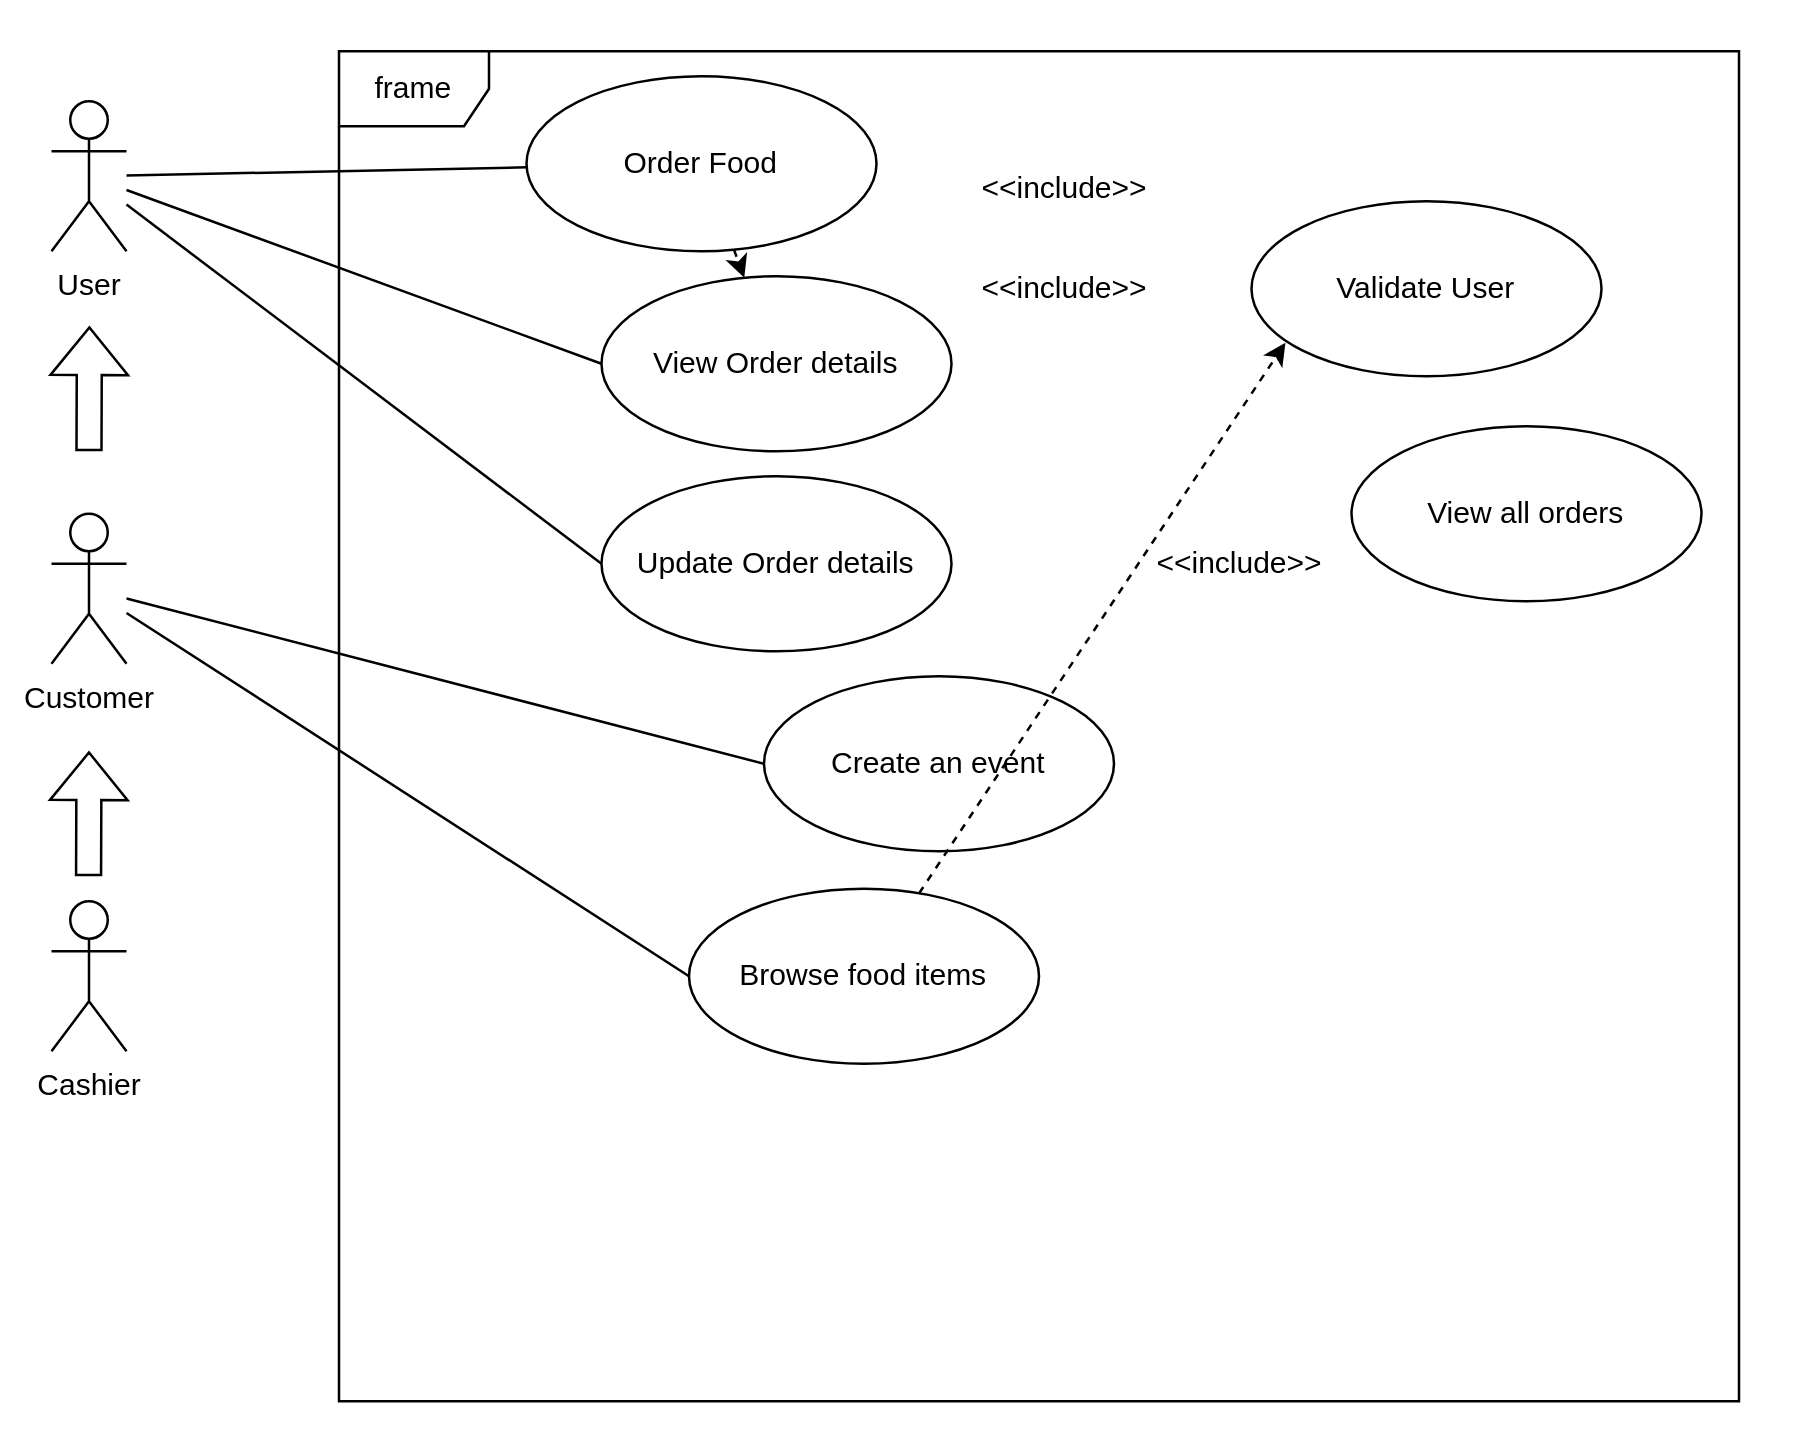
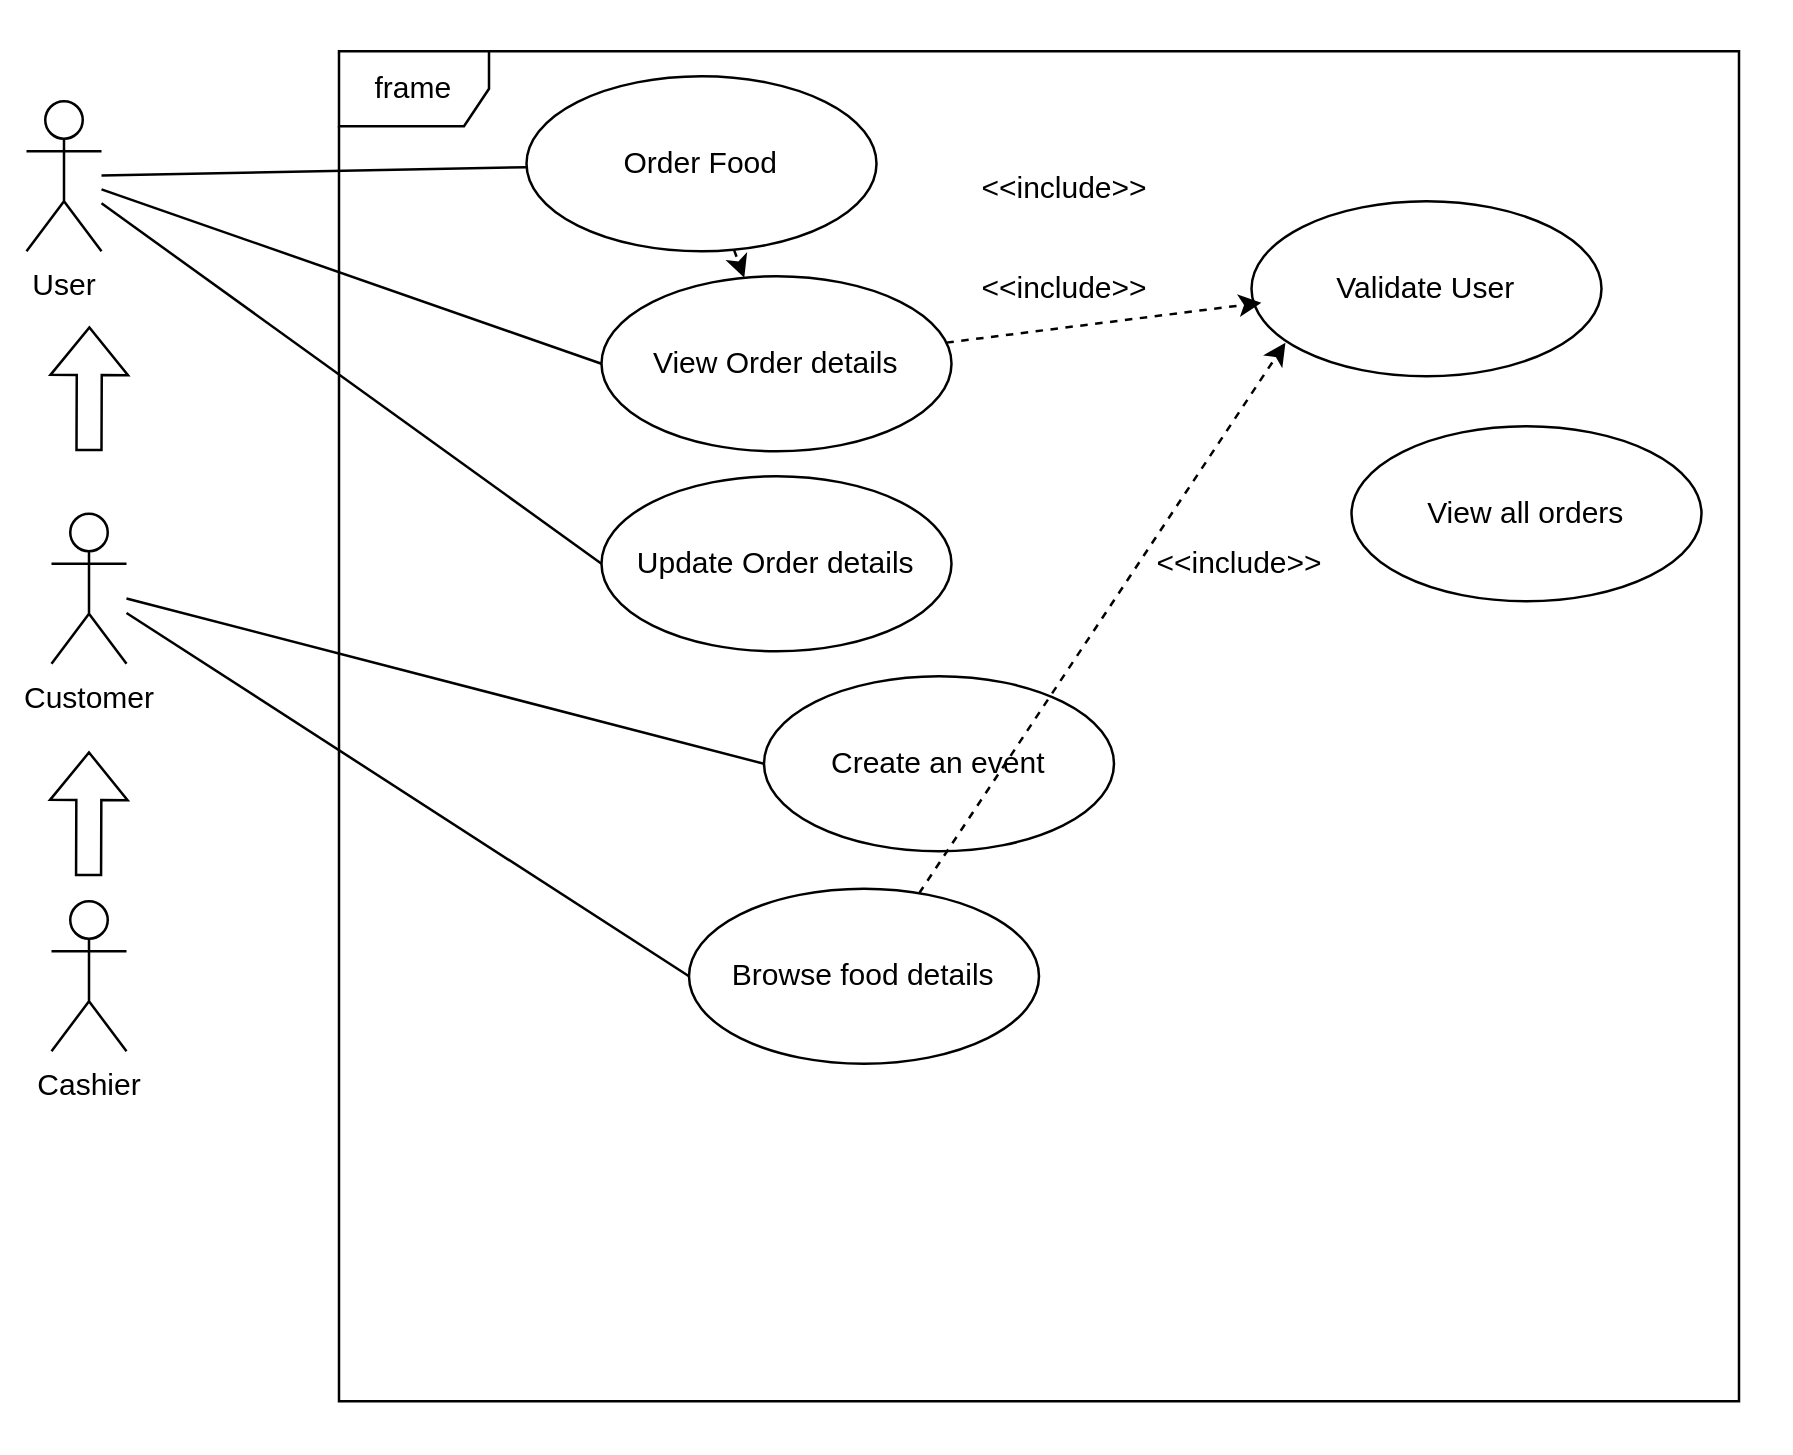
(89, 176) -> (64, 176)
none -> (1095, 324)
(864, 976) -> (864, 976)
